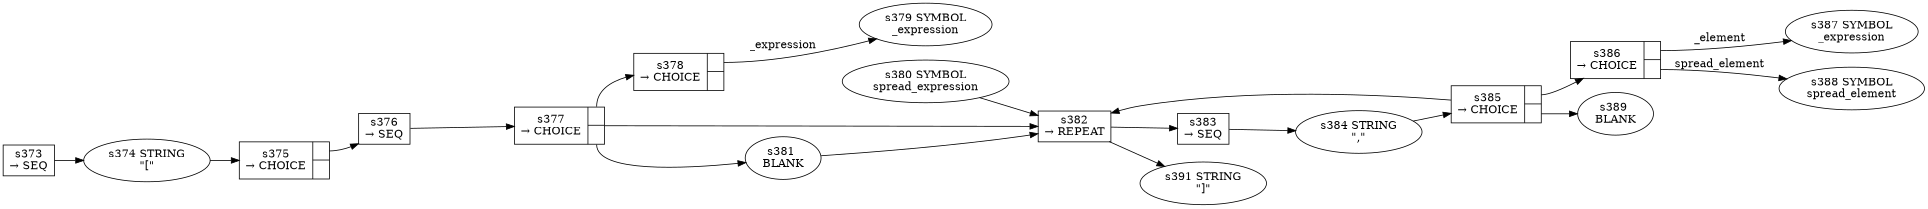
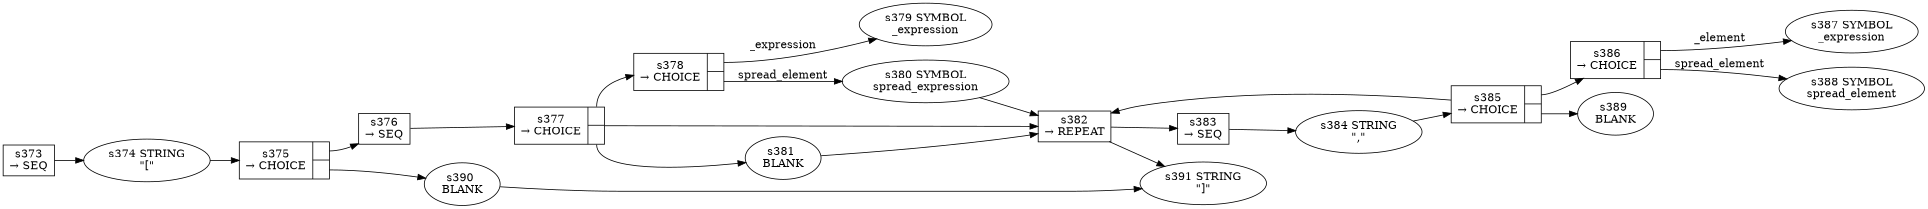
none -> (779, 81)
none -> (462, 184)
